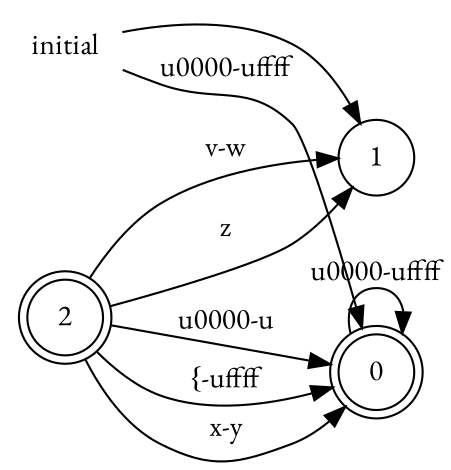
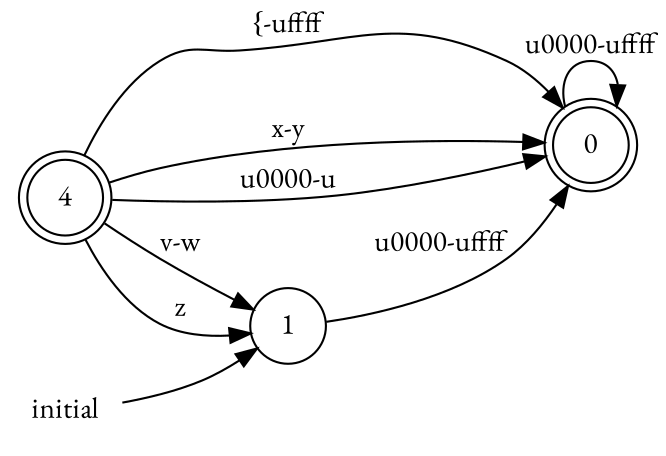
(296, 130) -> (455, 287)
(65, 318) -> (65, 198)
